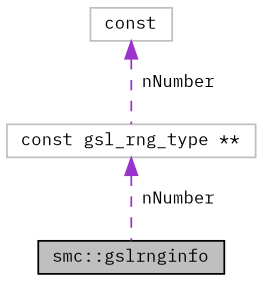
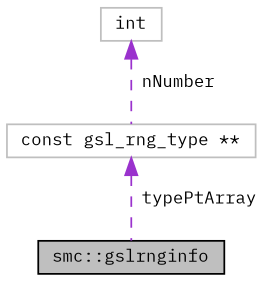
(131, 24) -> (131, 24)
(174, 199) -> (195, 199)
